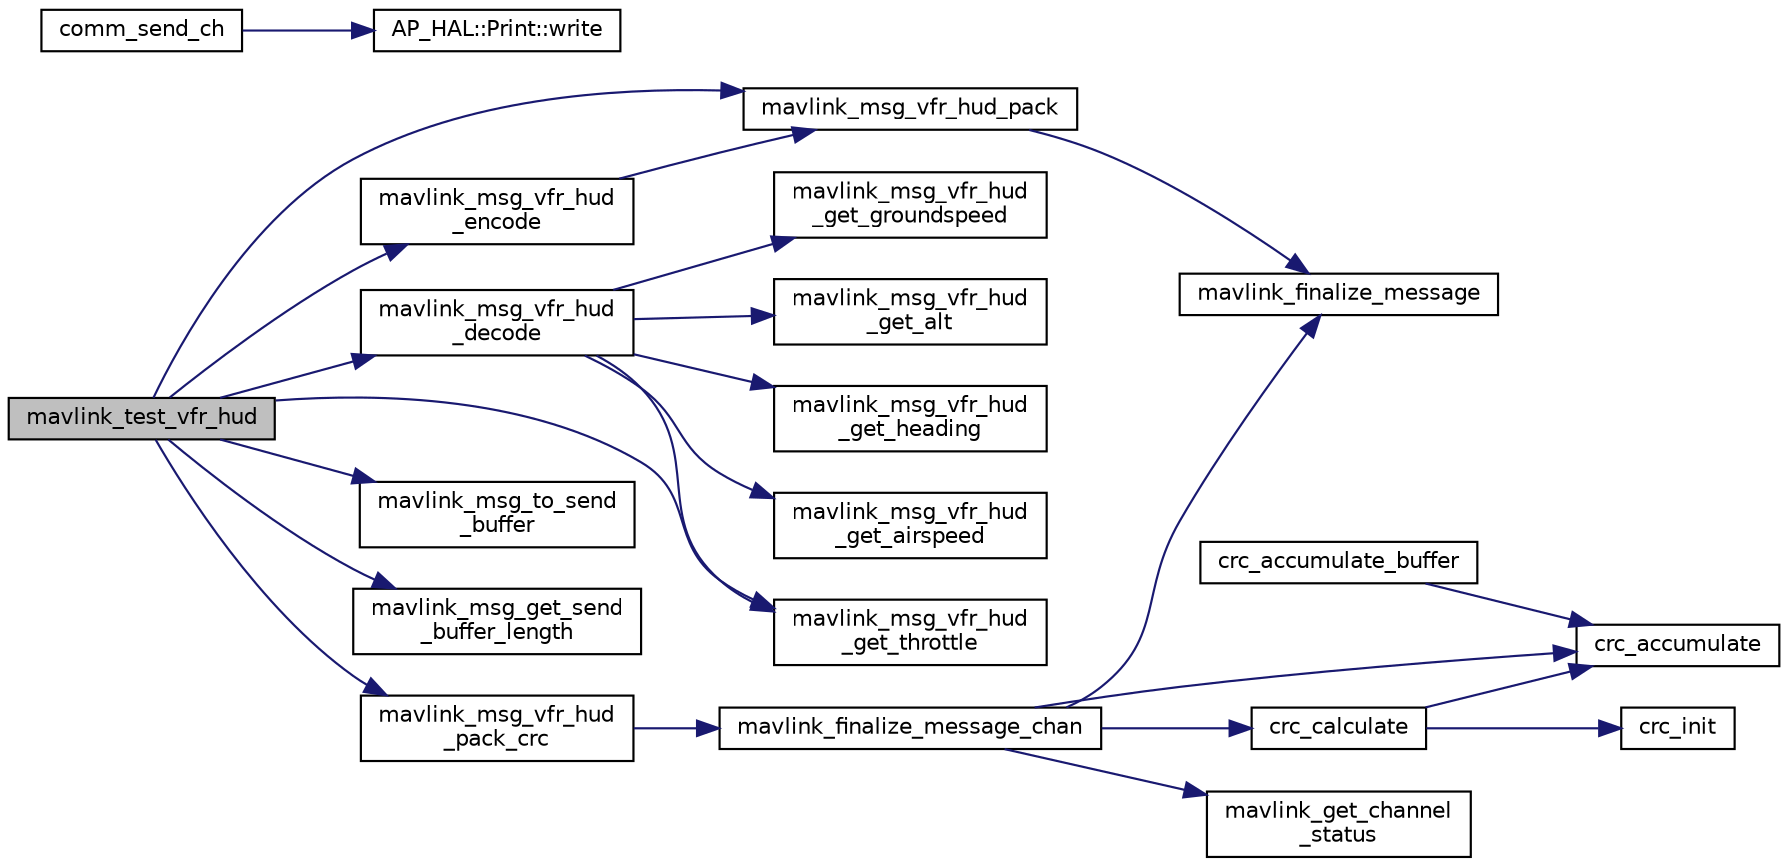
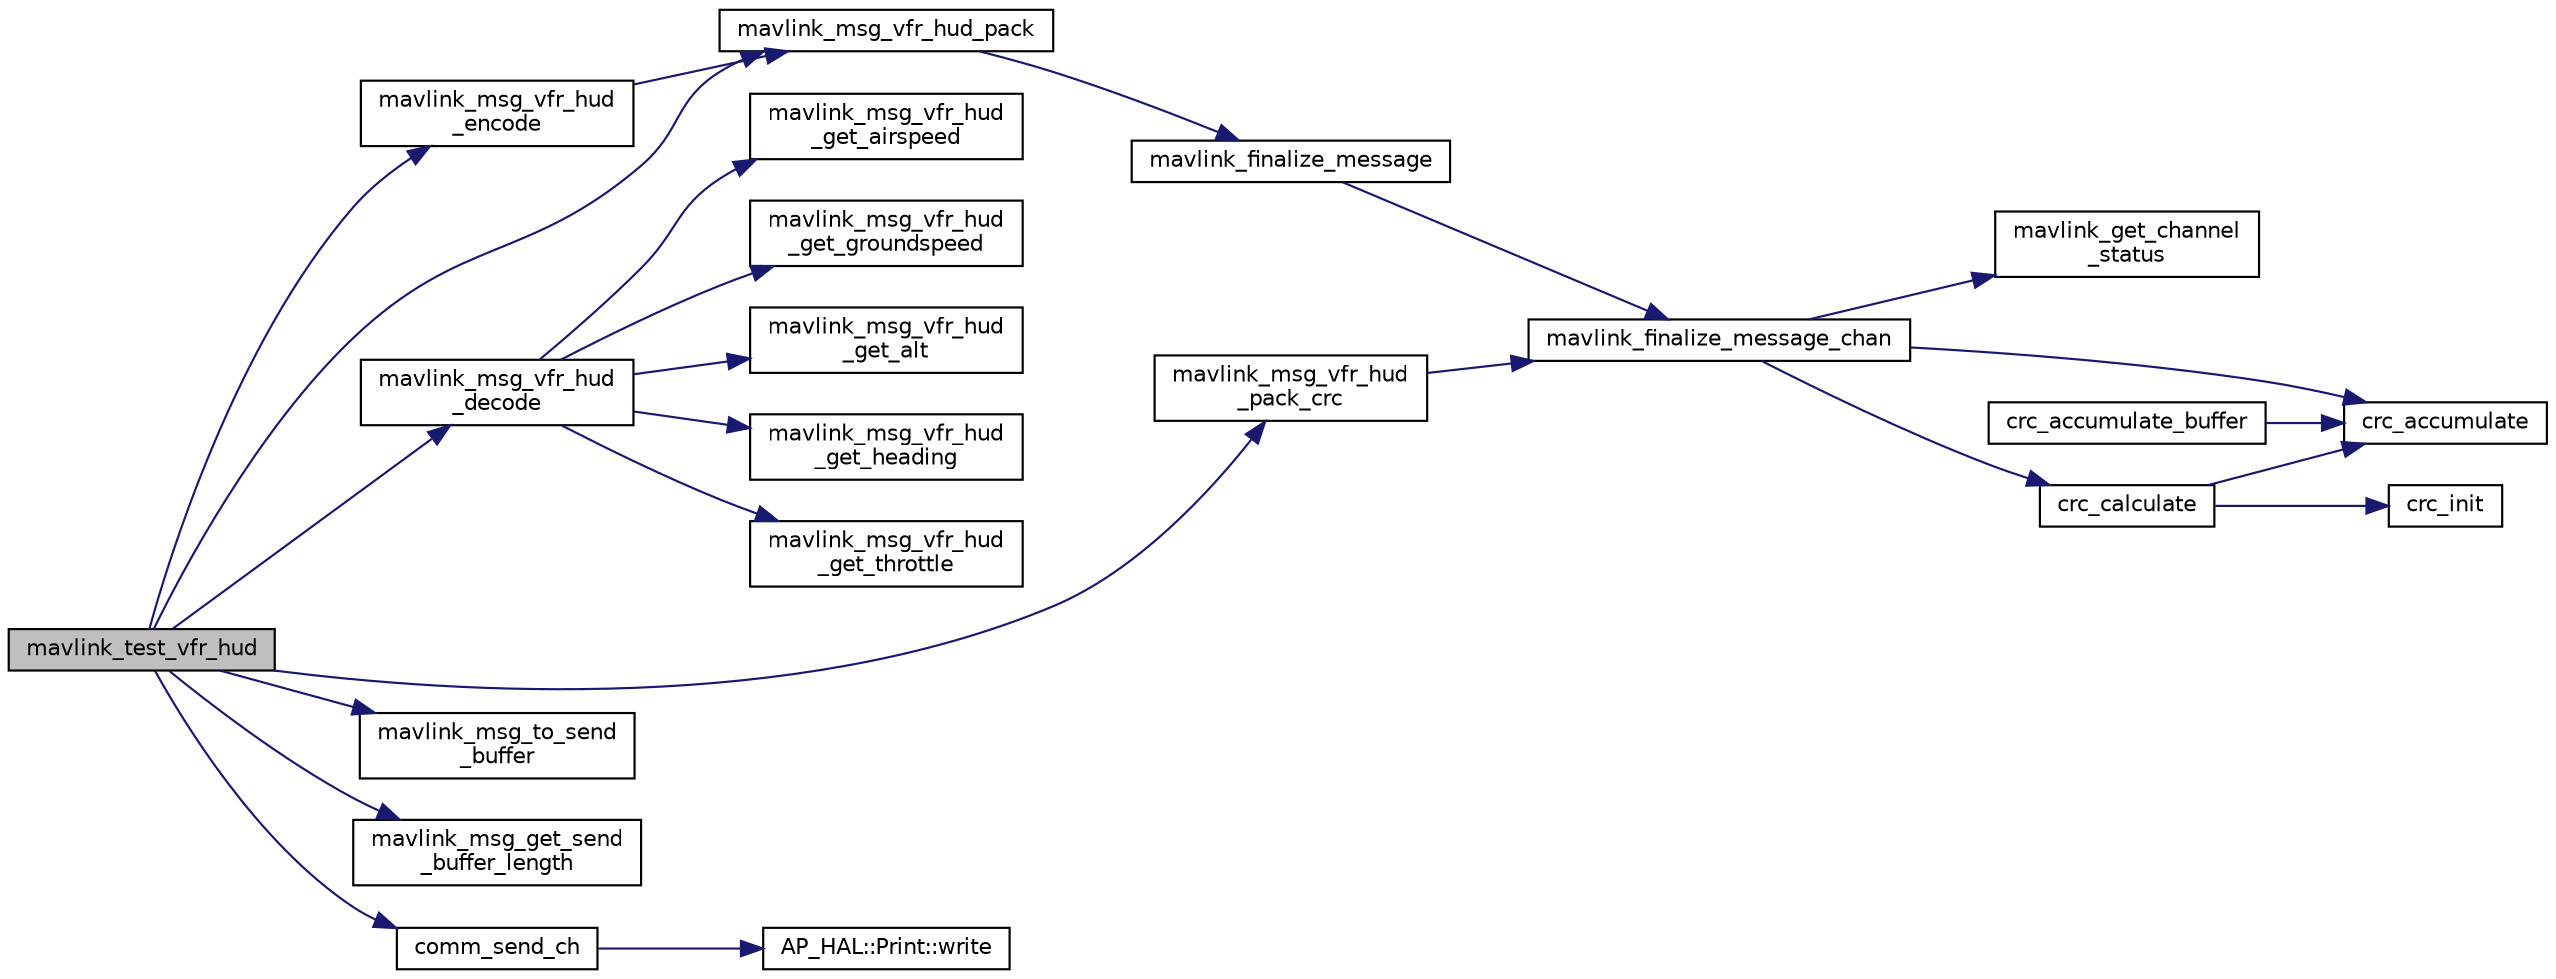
(553, 424) -> (250, 810)
(1180, 521) -> (1495, 247)
